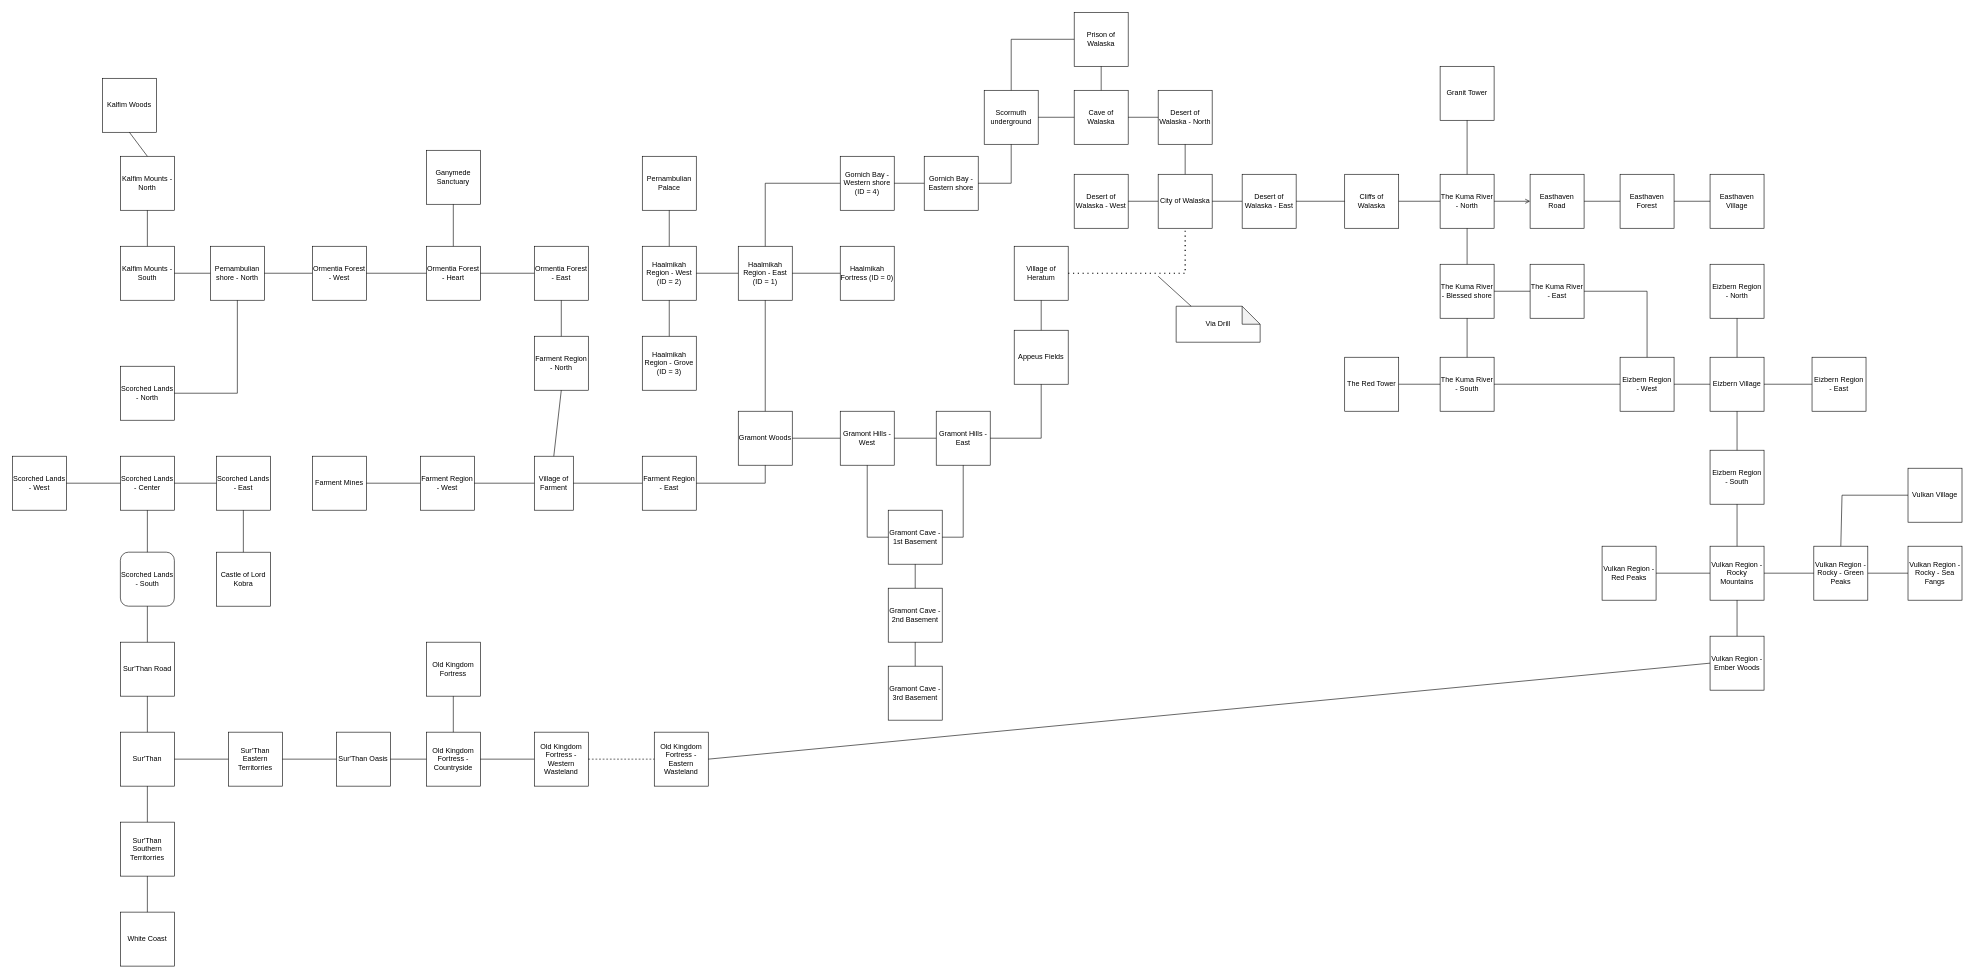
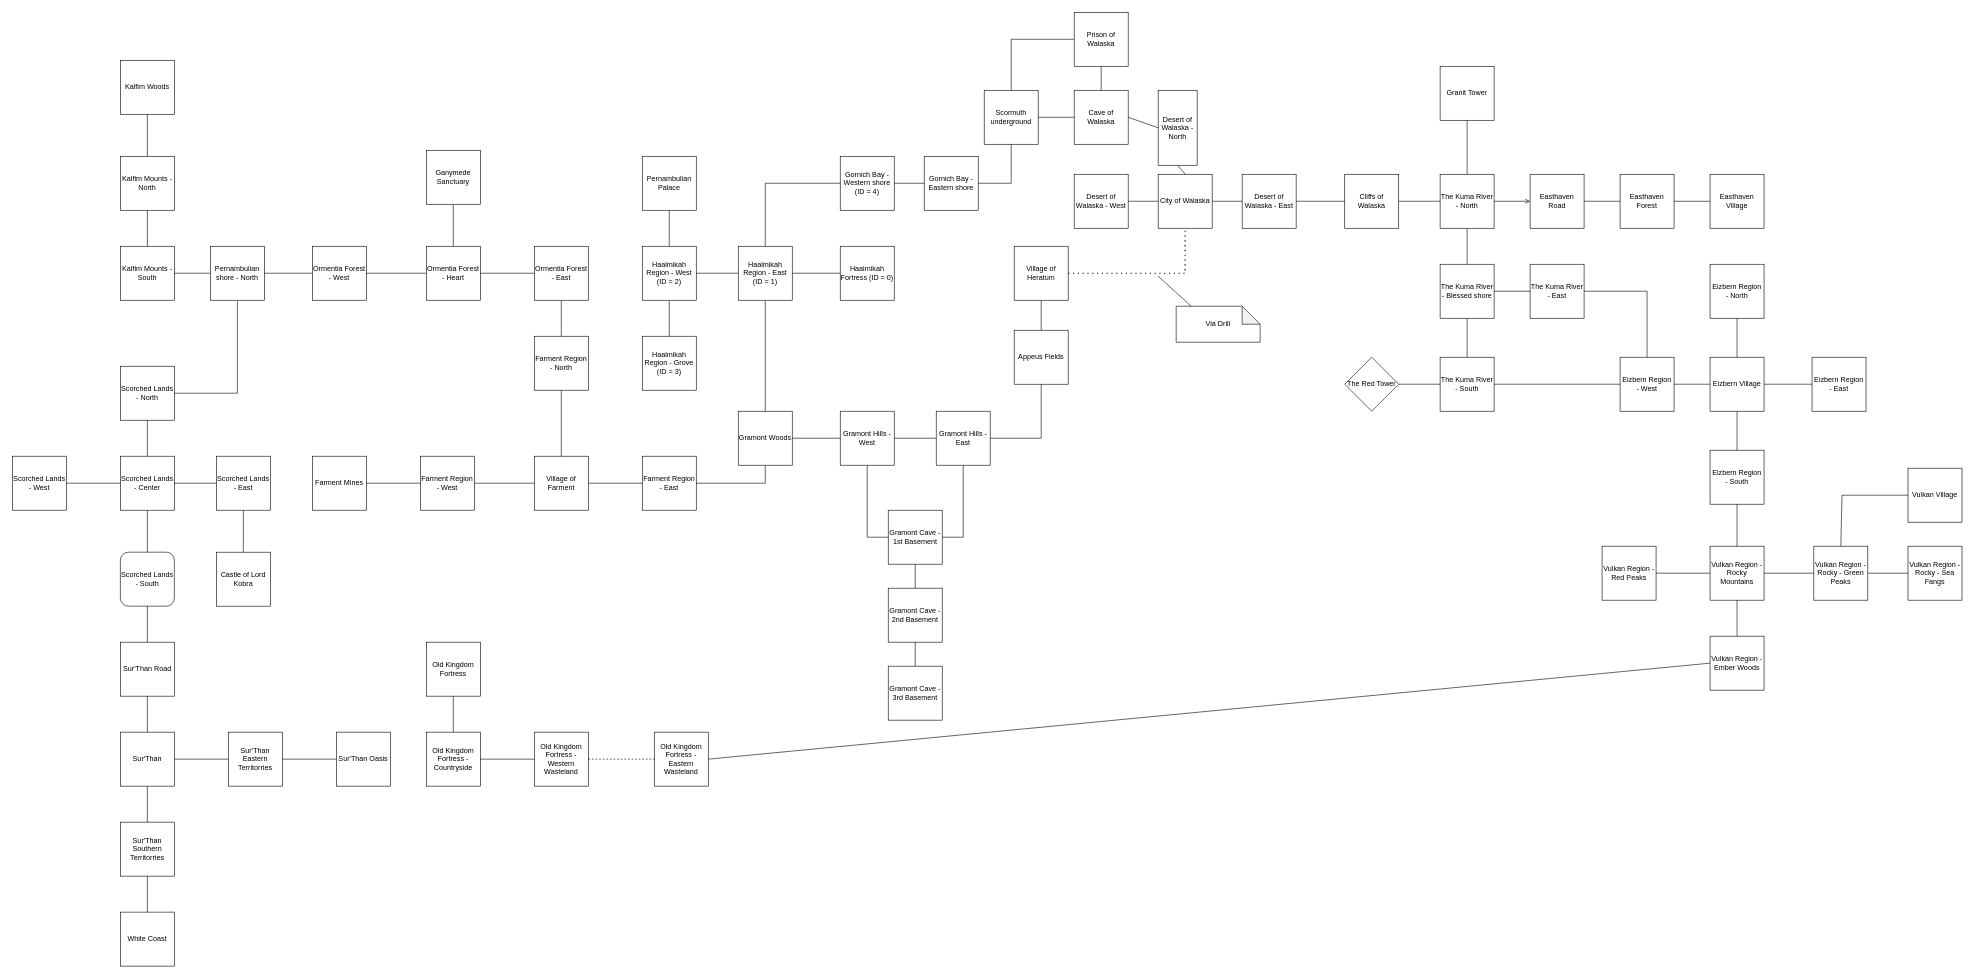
(129, 105) -> (147, 87)
(1185, 117) -> (1178, 128)
(1372, 384) -> (1372, 384)
none -> (147, 438)
(554, 483) -> (561, 483)
(408, 759) -> none
